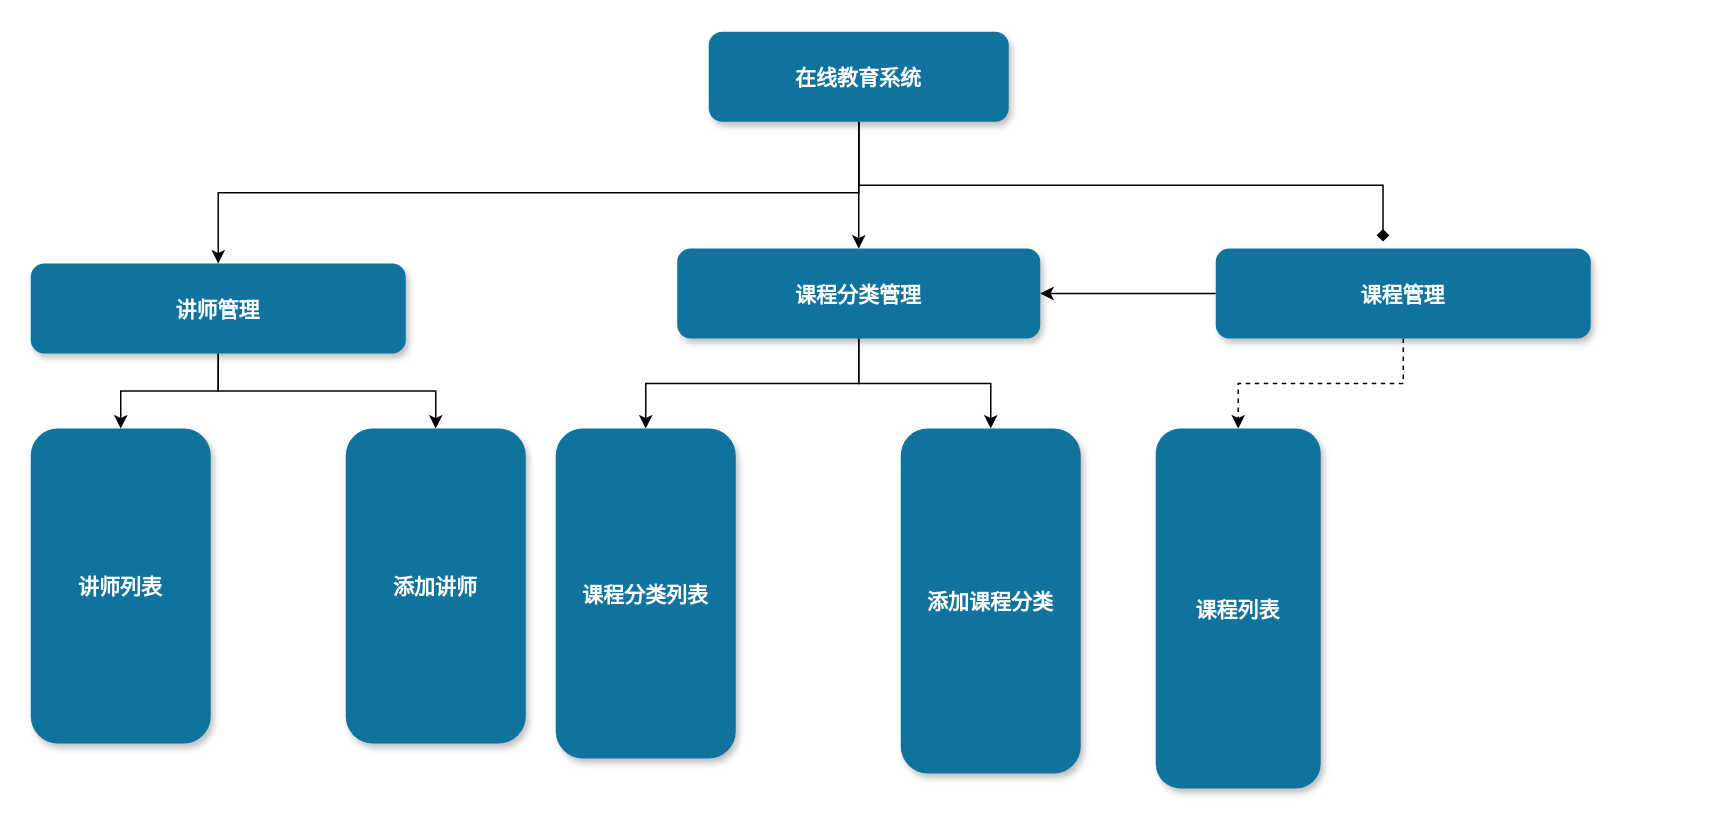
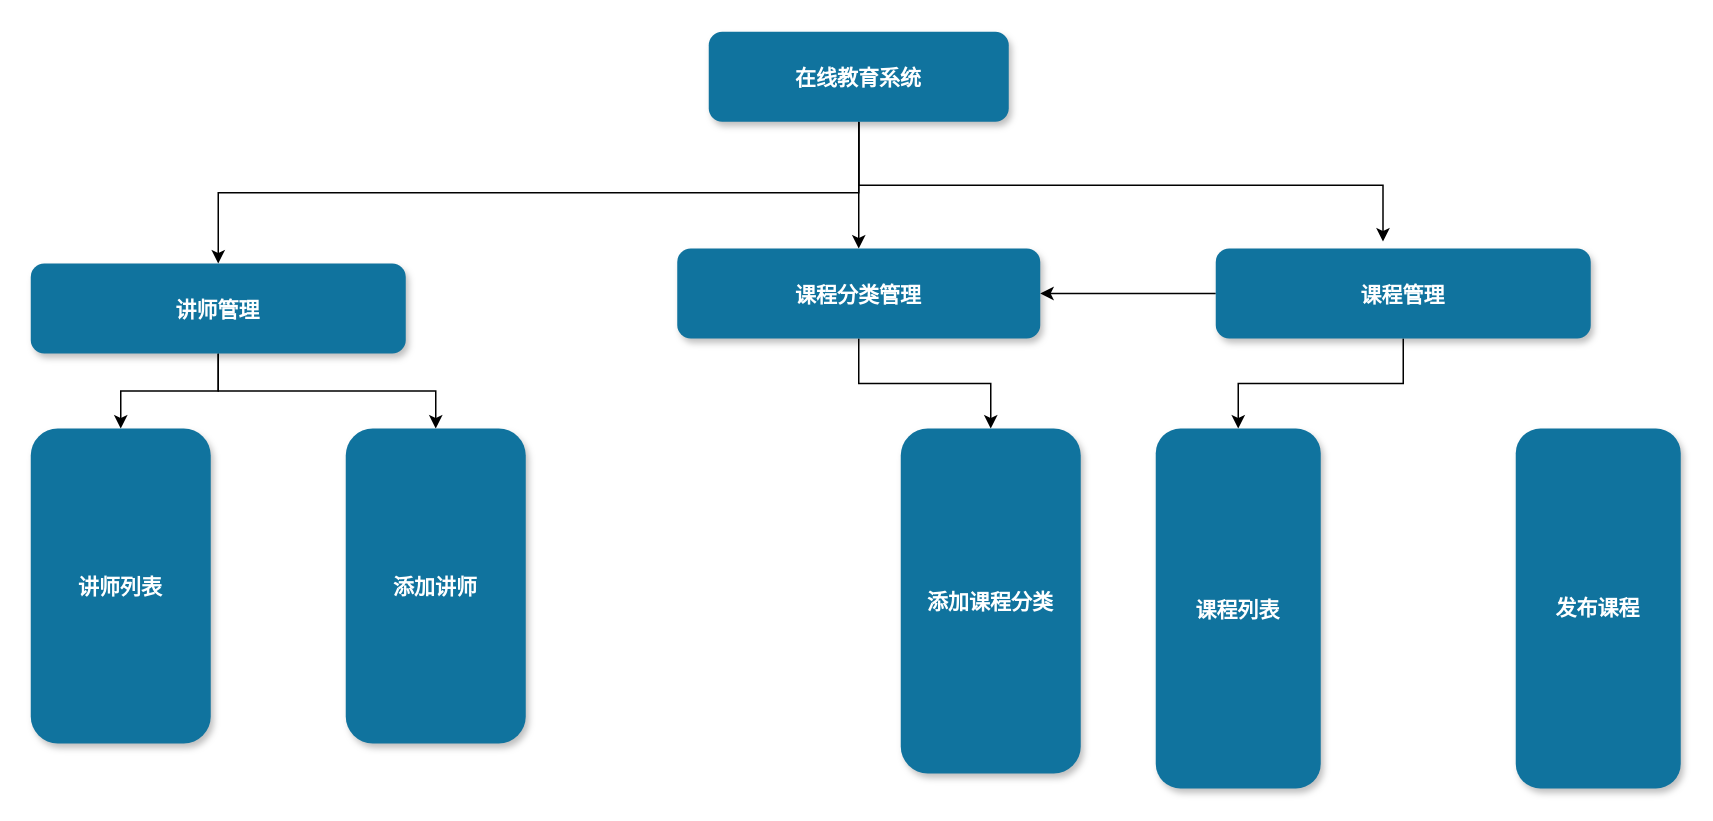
(1383, 229) -> (1383, 230)
(734, 383) -> none
(1325, 383) -> (1325, 383)
(646, 593) -> none
none -> (1598, 608)
